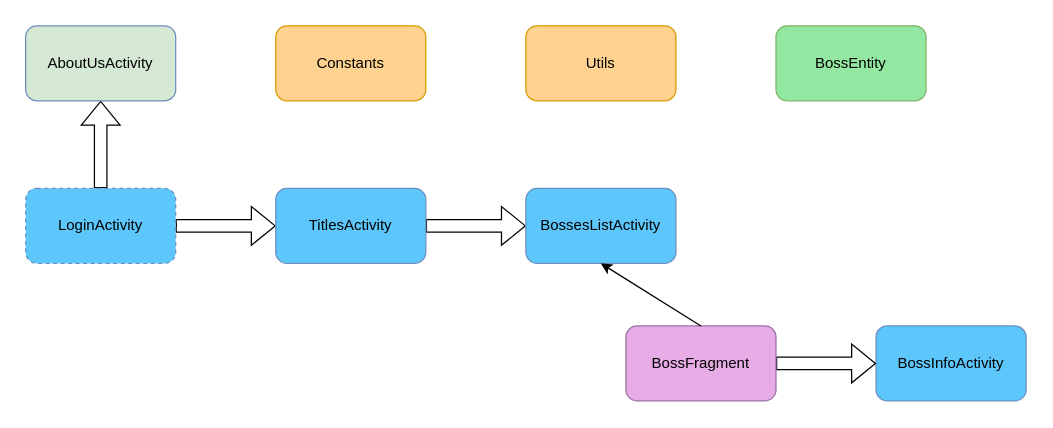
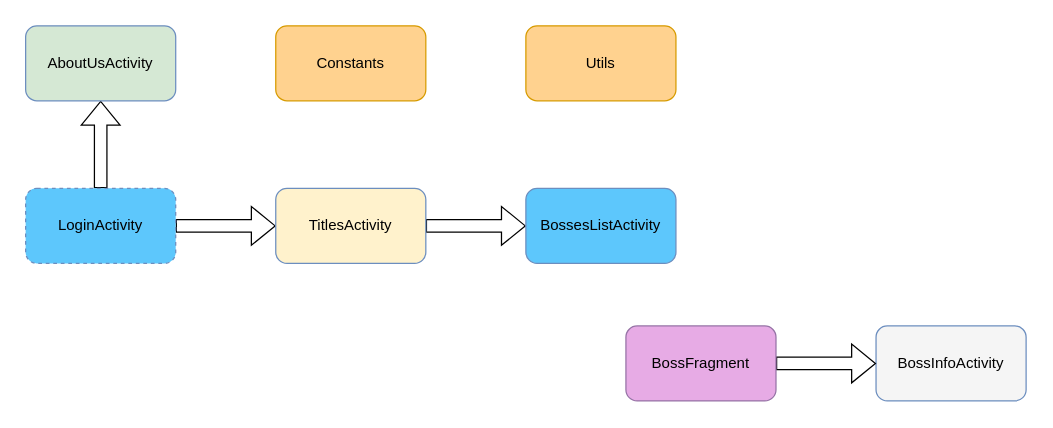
(851, 63) -> none
(351, 226) -> (351, 226)
(654, 297) -> none
(951, 363) -> (951, 363)
